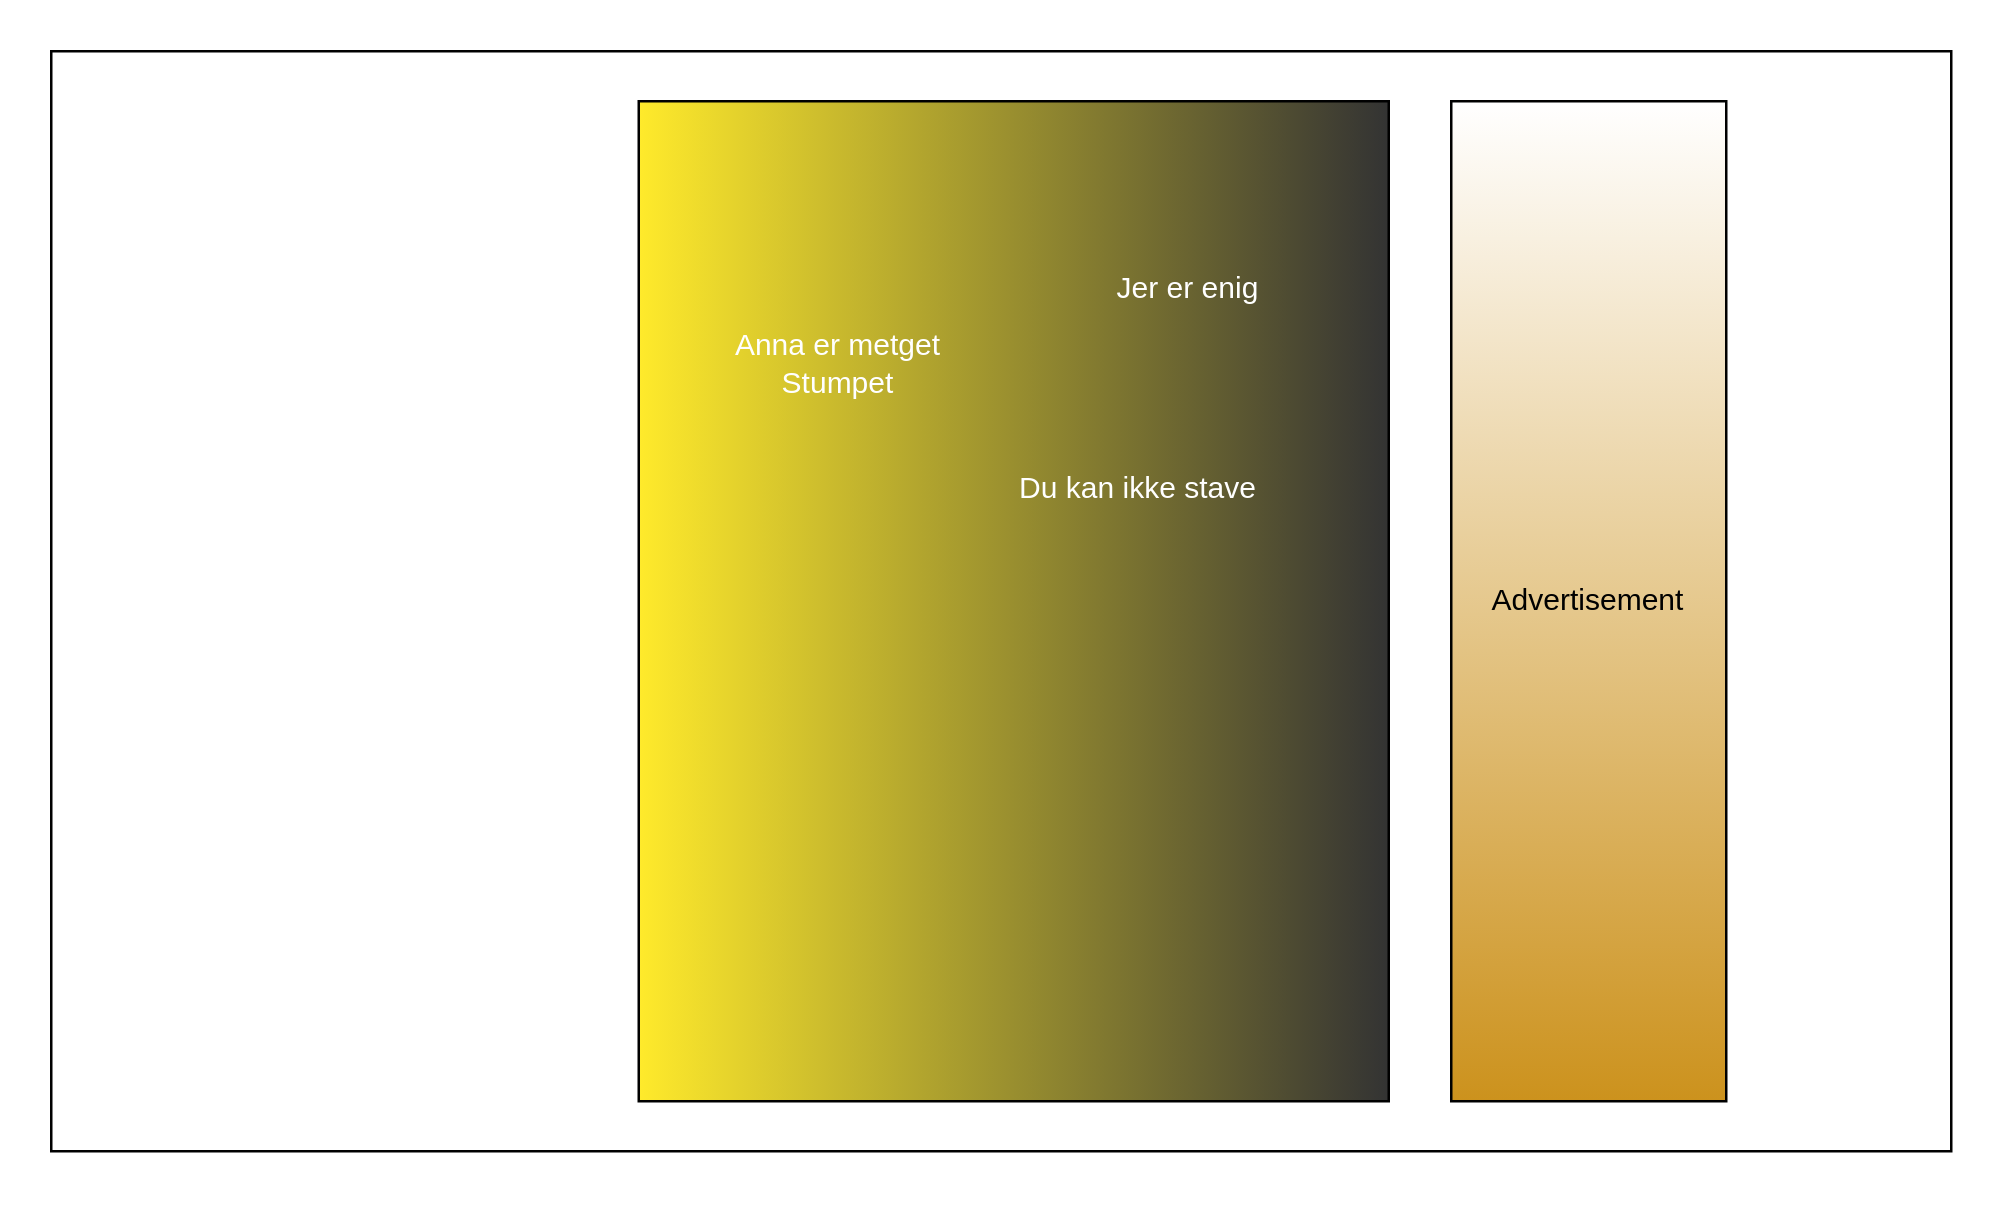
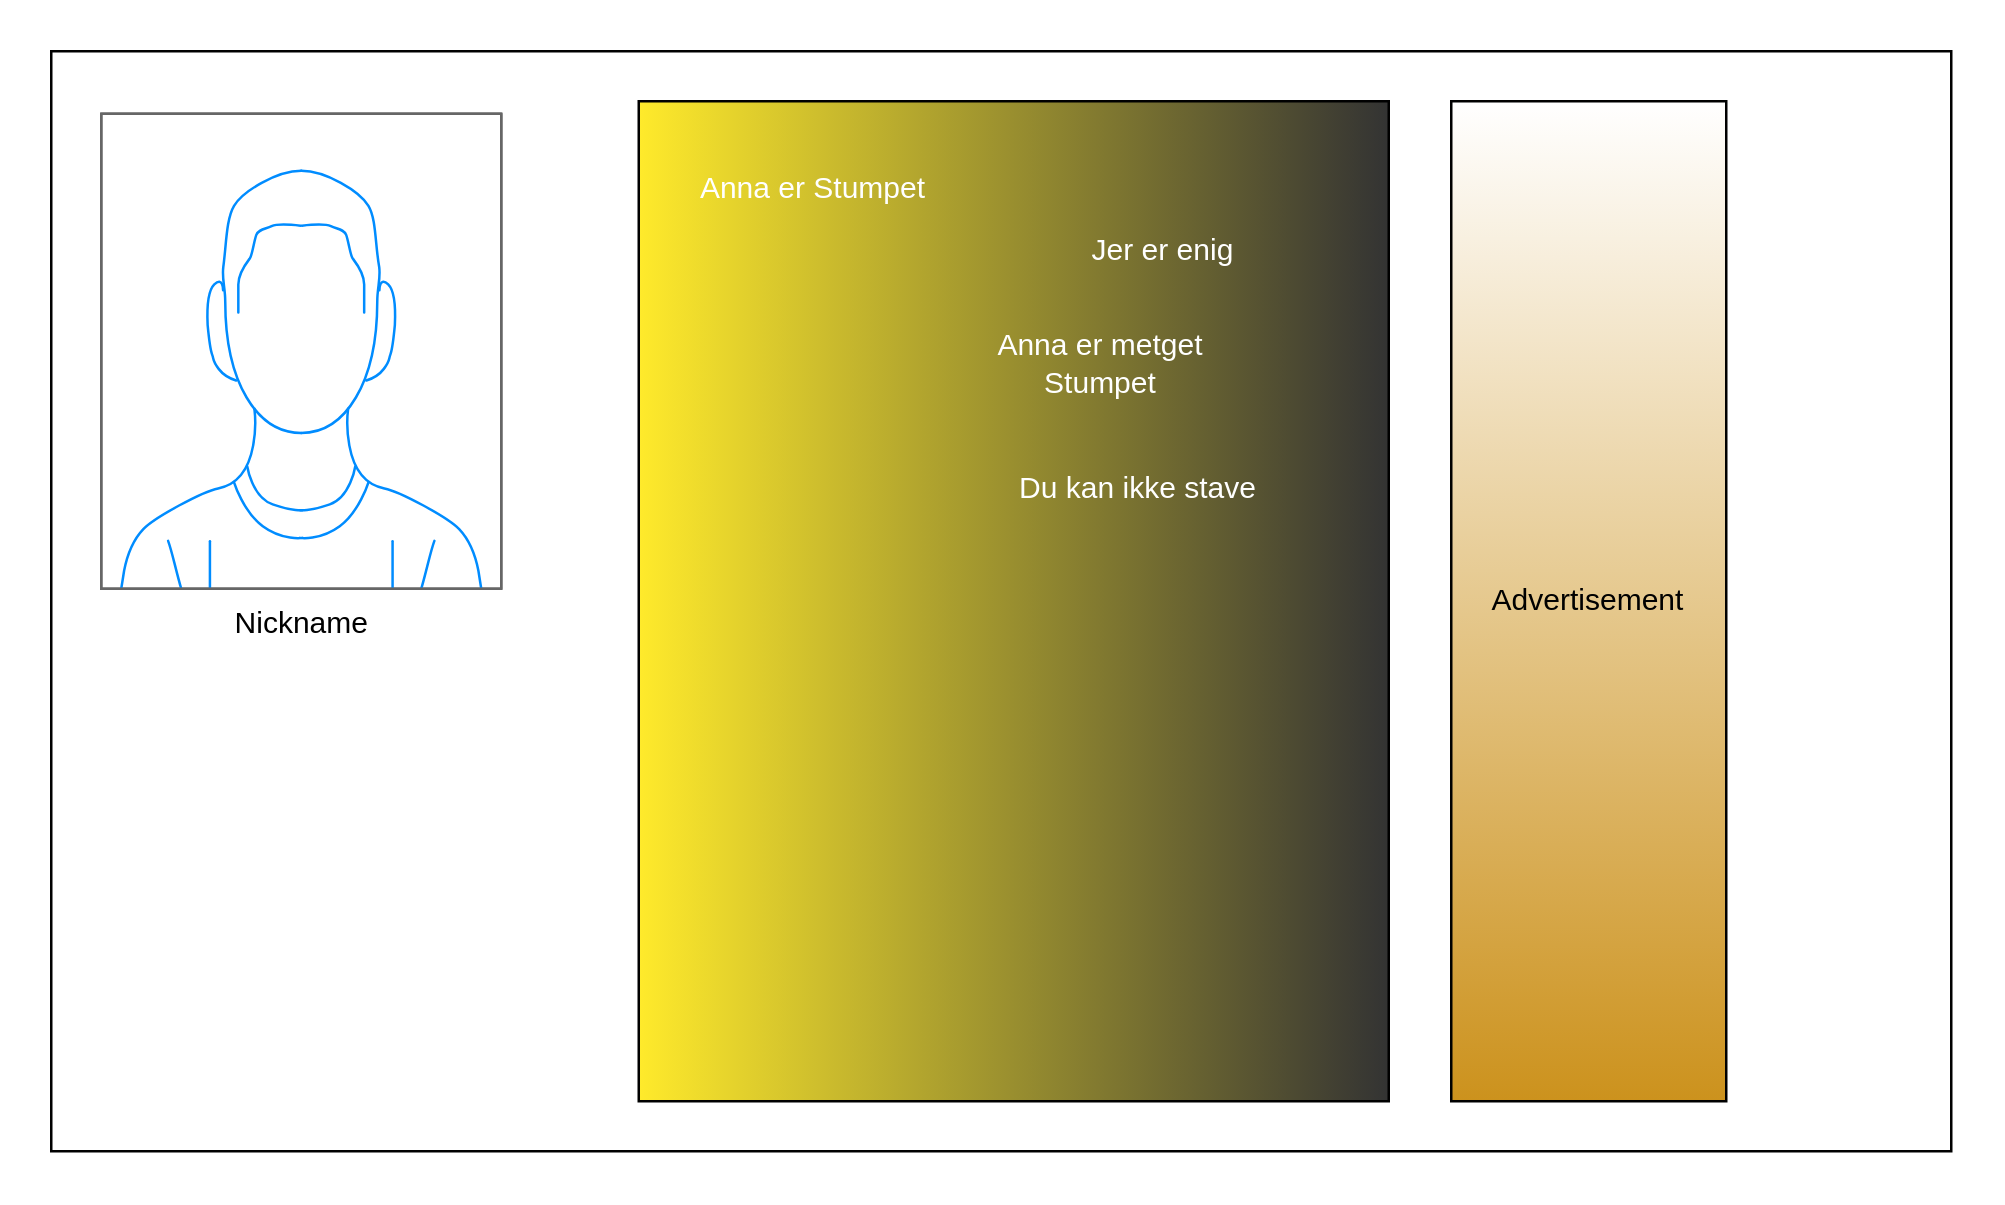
none -> (814, 189)
(1189, 289) -> (1164, 251)
none -> (301, 351)
(839, 364) -> (1101, 364)
